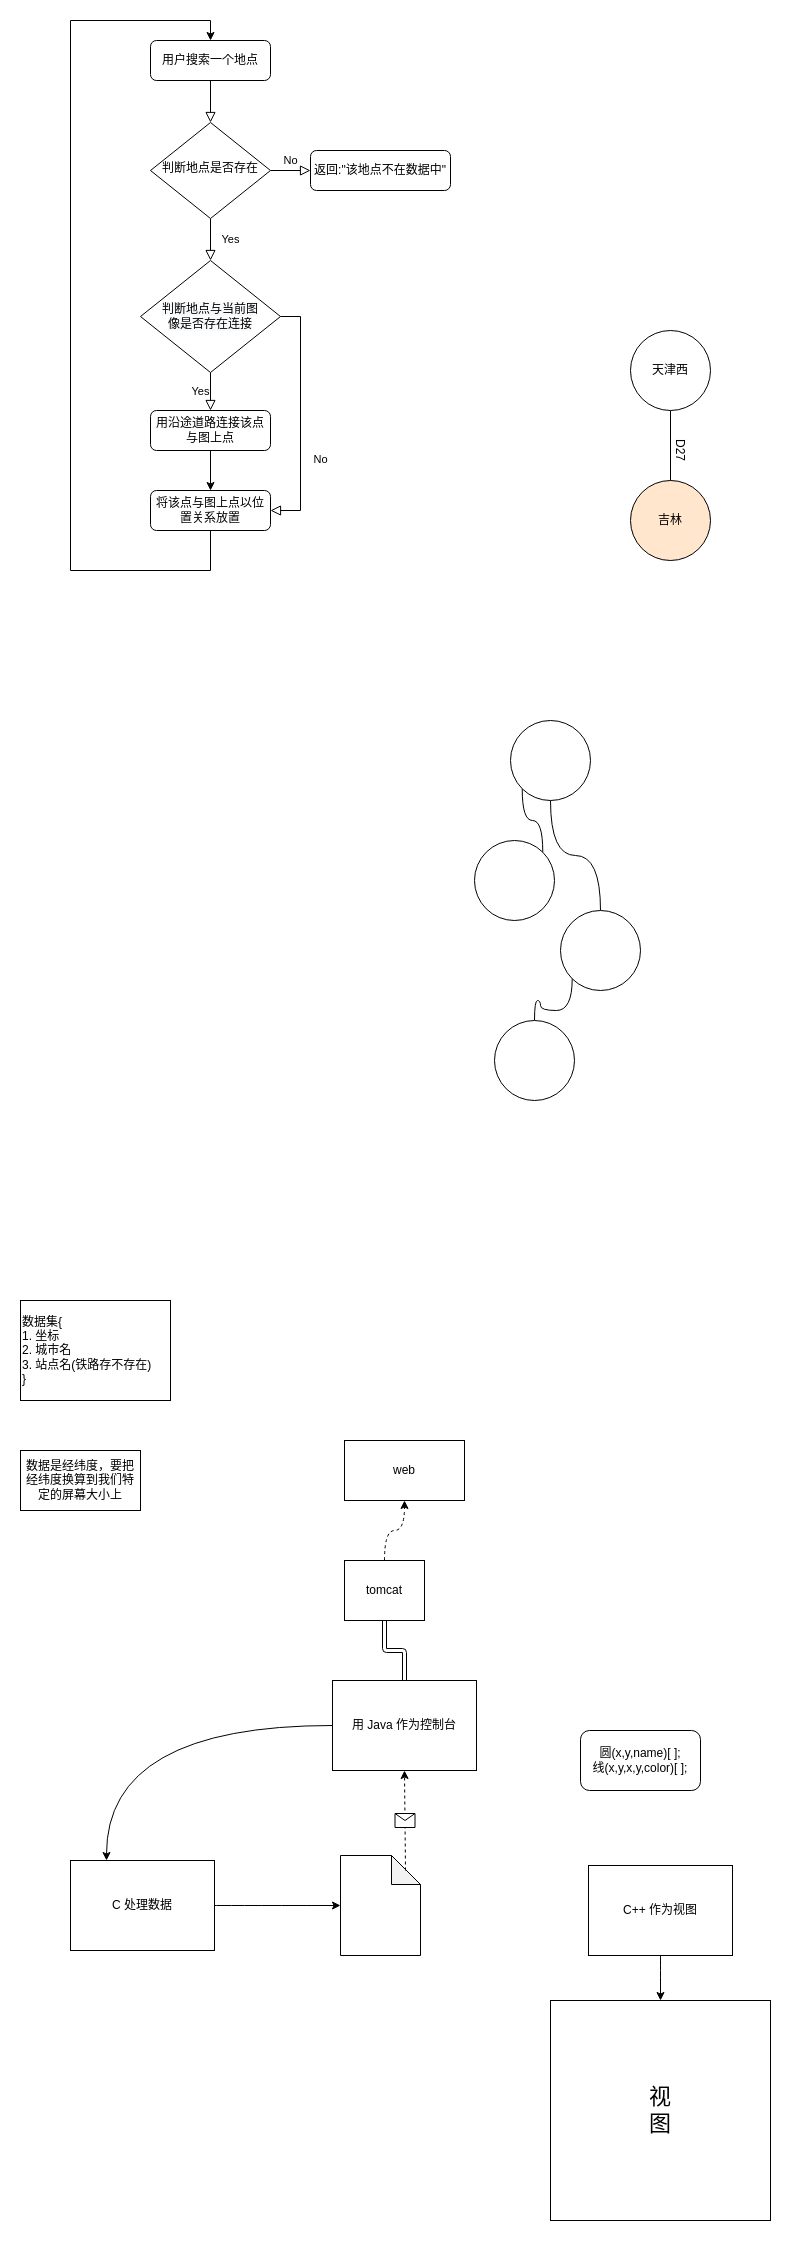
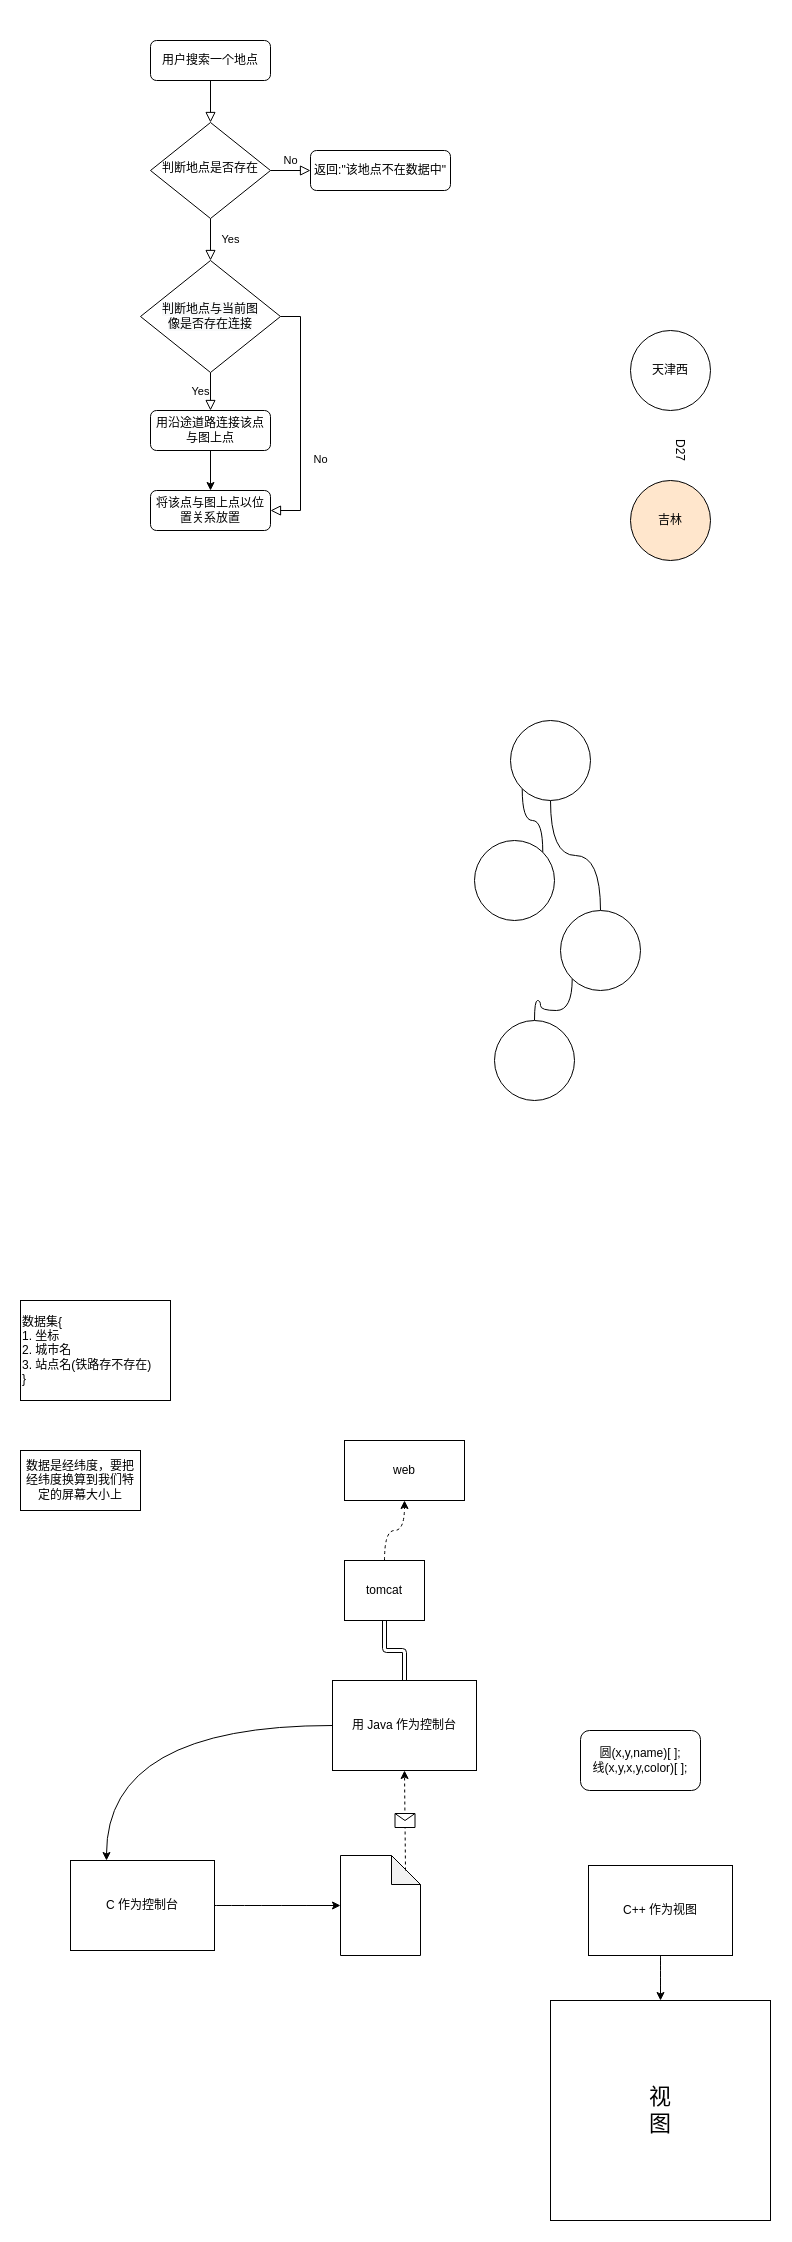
(71, 310) -> none
(671, 446) -> none
(143, 1906) -> (143, 1906)
